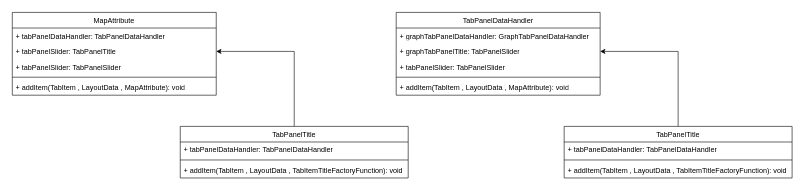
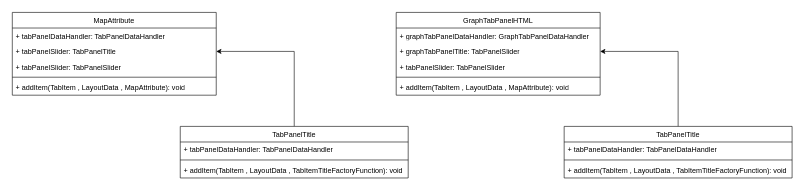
(498, 21) -> (498, 21)
